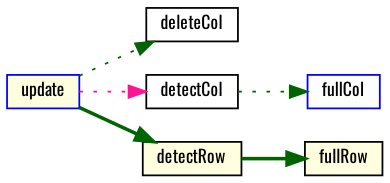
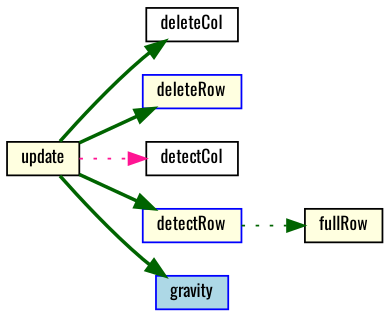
(108, 62) -> (103, 95)
(43, 92) -> (43, 159)
none -> (192, 92)
(344, 92) -> none
(192, 159) -> (192, 226)
(264, 159) -> (264, 226)
none -> (192, 293)
